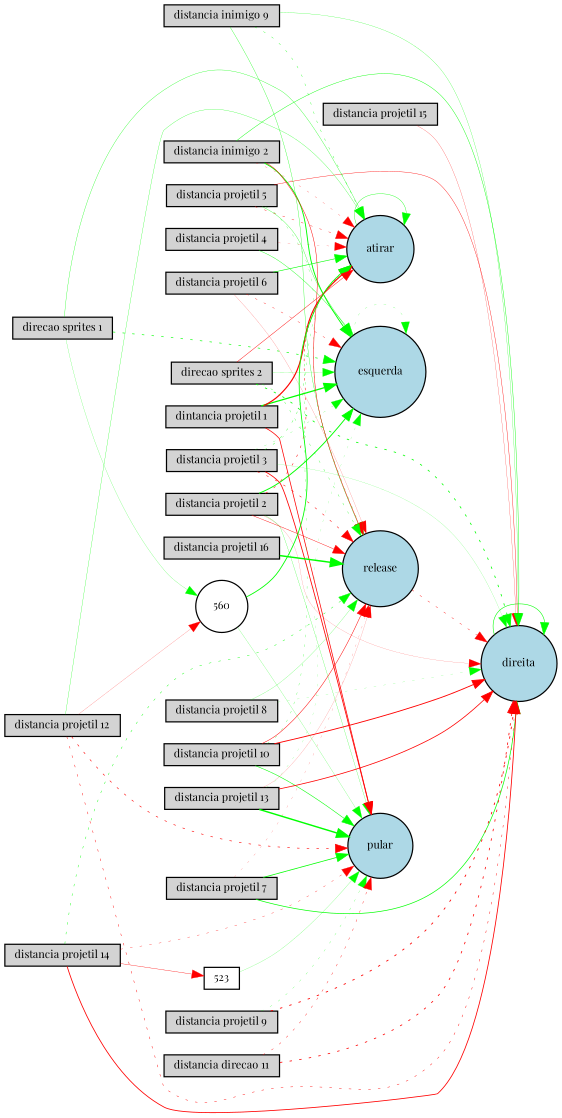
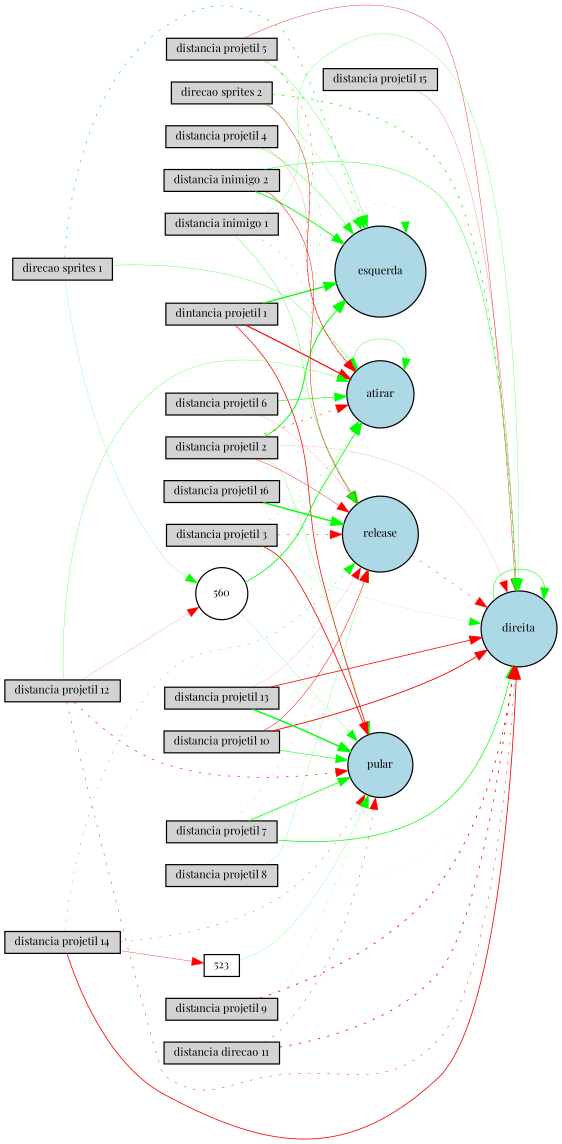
(222, 16) -> (222, 224)
(306, 245) -> (301, 194)
(285, 314) -> none
